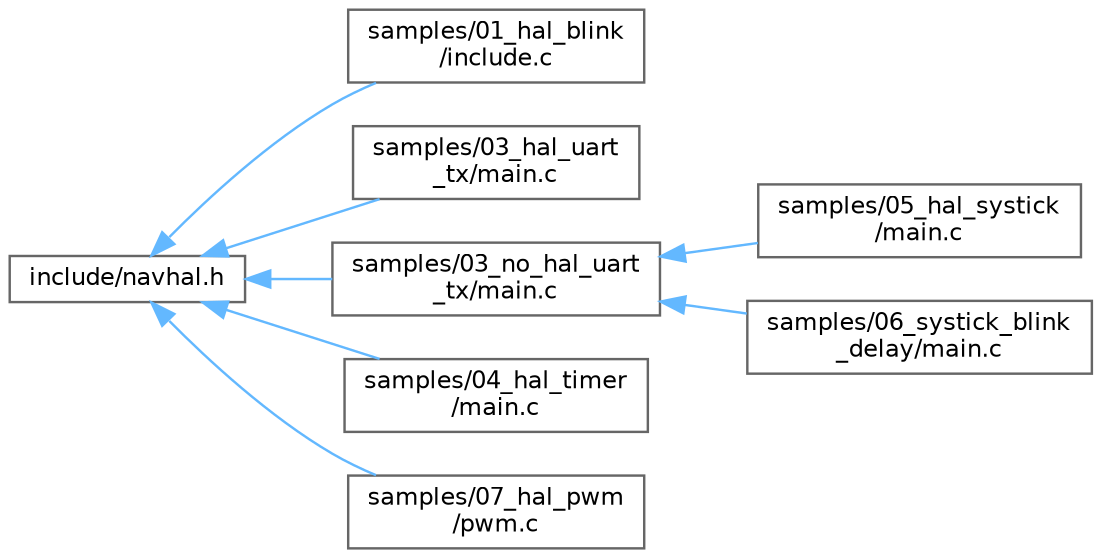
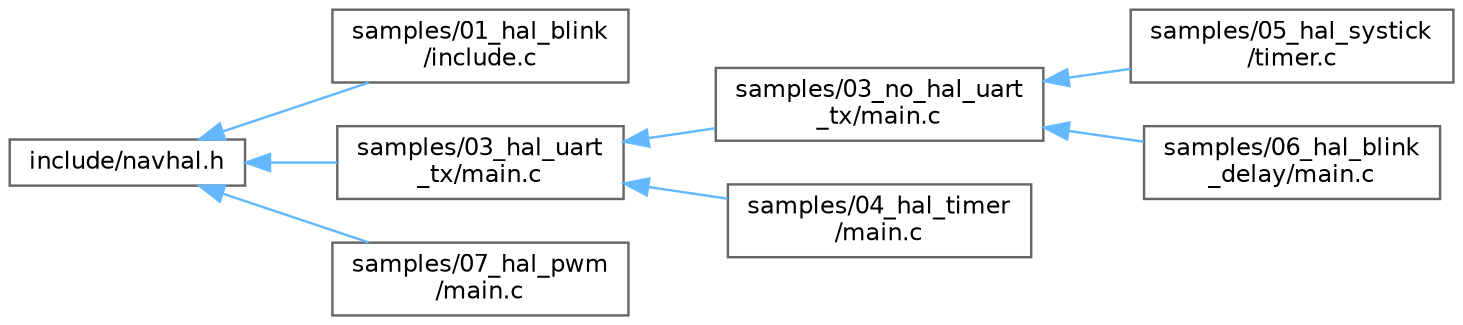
(920, 221) -> (1292, 46)
(301, 279) -> (682, 133)
(303, 334) -> (688, 193)
(920, 337) -> (1292, 163)
(496, 512) -> (480, 279)
